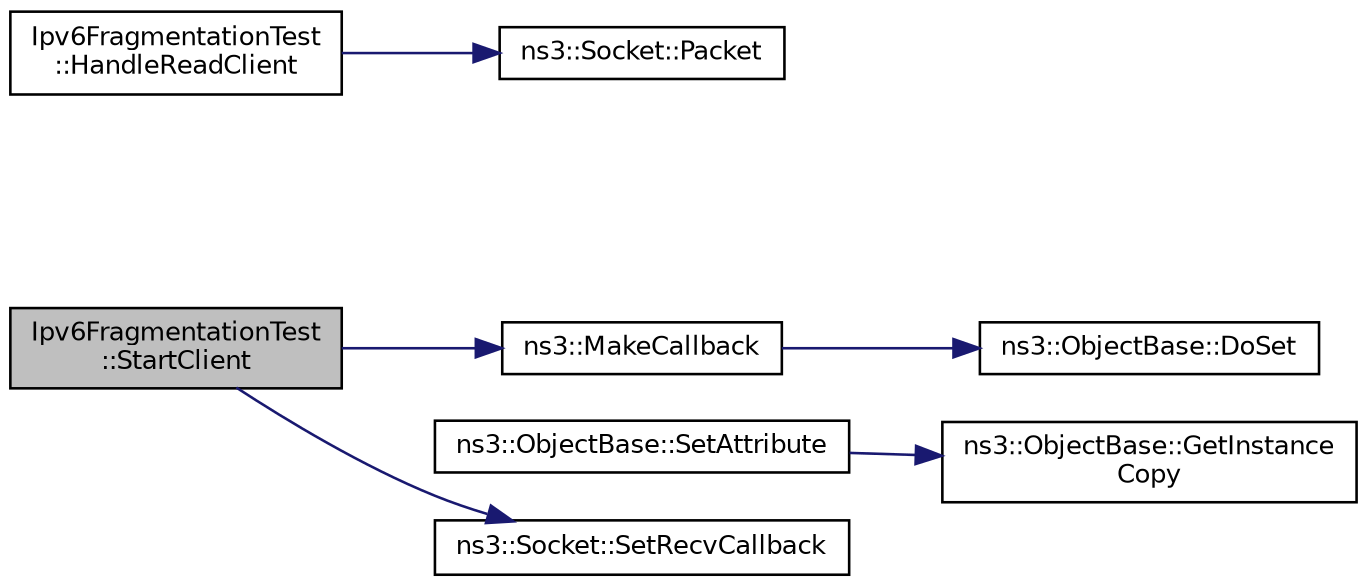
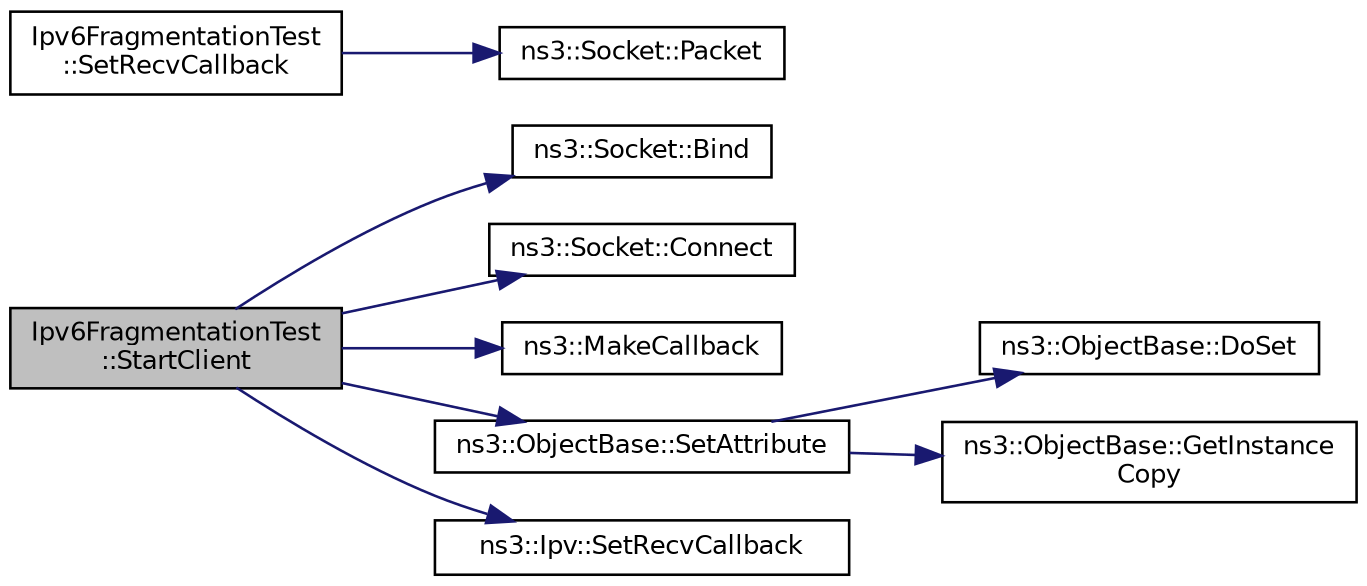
(176, 53) -> (176, 53)
none -> (642, 151)
none -> (642, 250)
(868, 348) -> (883, 400)
none -> (420, 400)
(642, 548) -> (642, 548)
